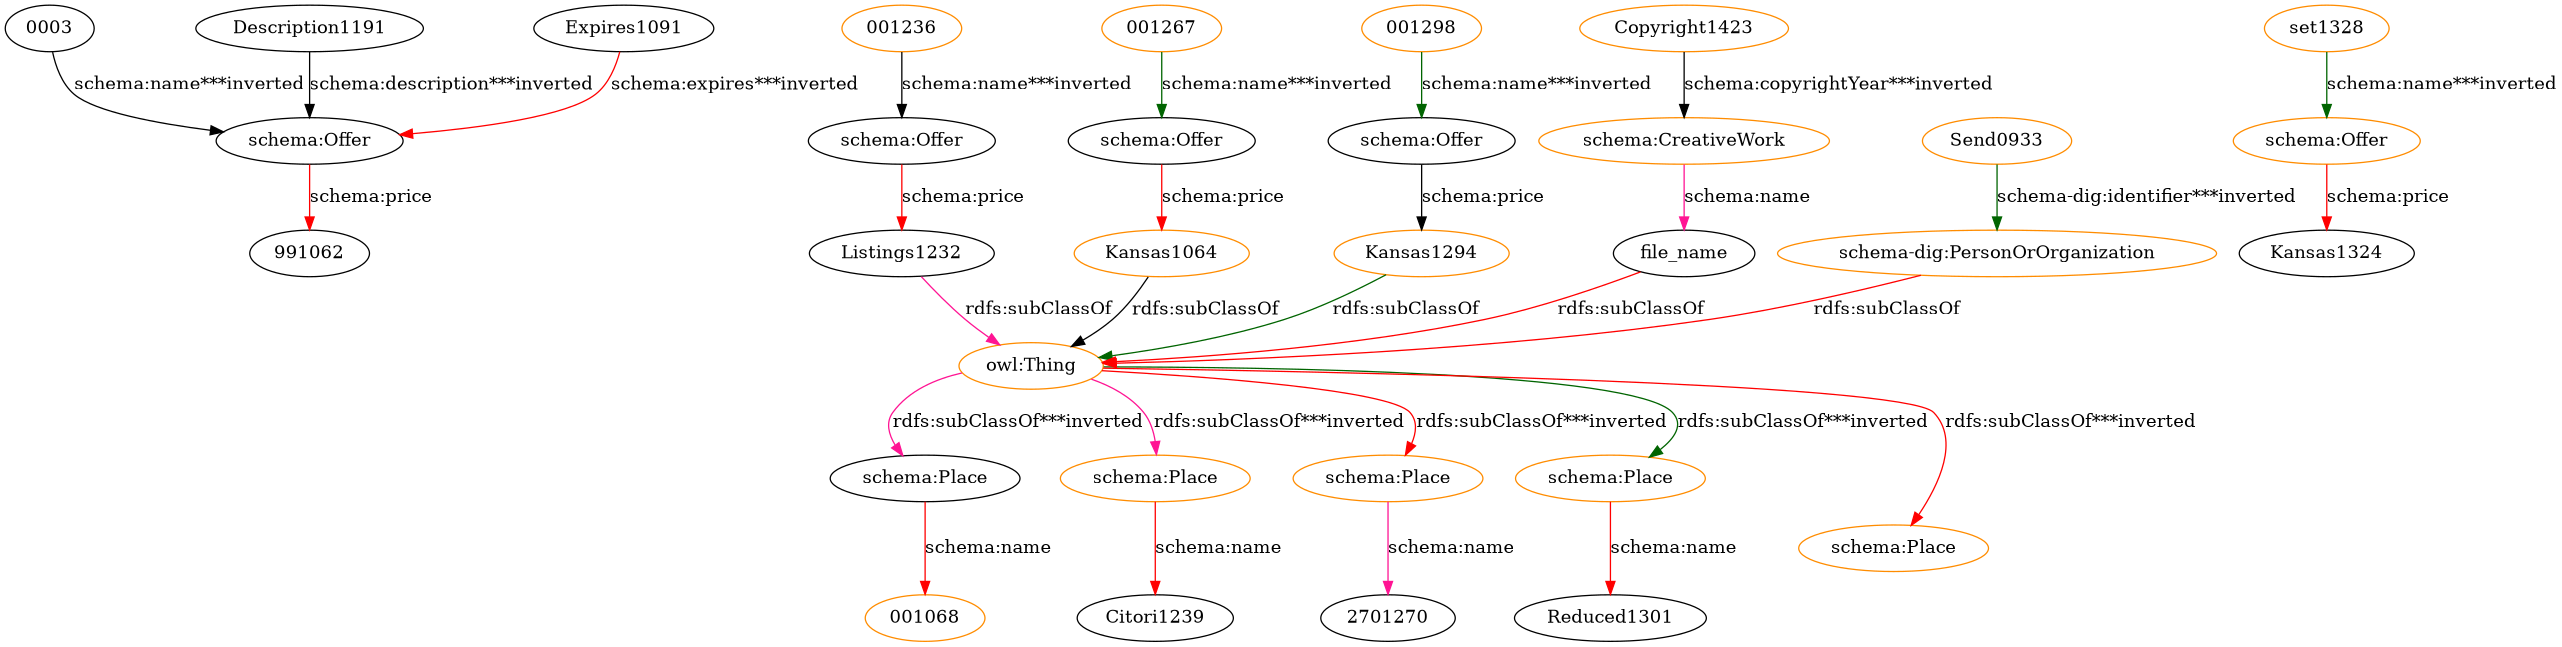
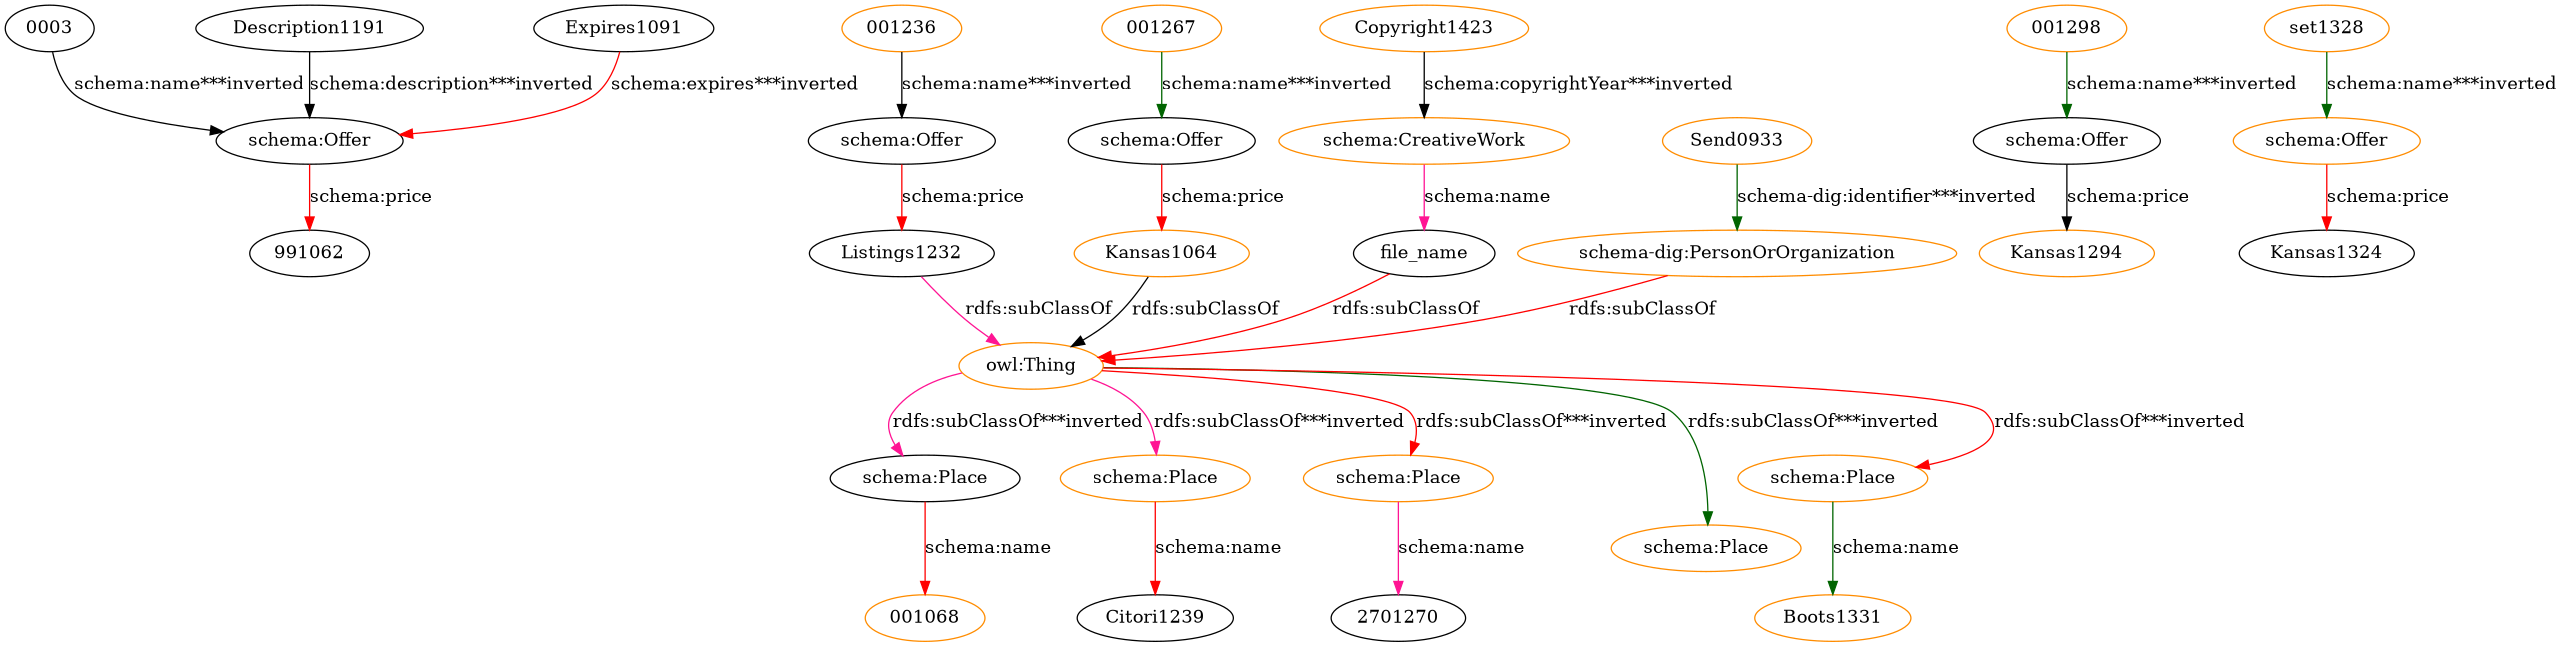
(1253, 328) -> none
(1610, 618) -> none
none -> (1833, 618)
